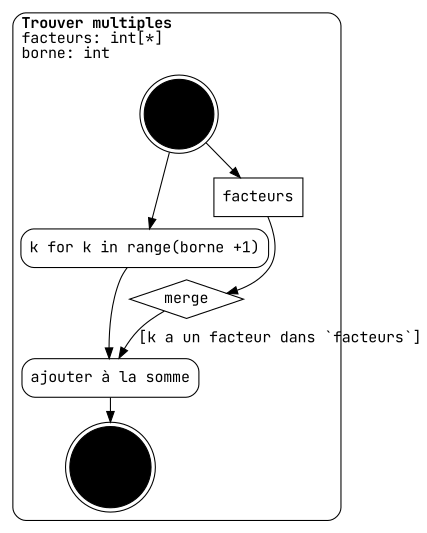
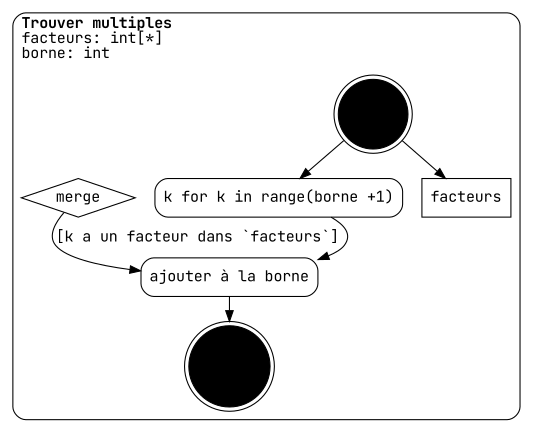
(272, 262) -> none
(110, 378) -> (229, 277)
